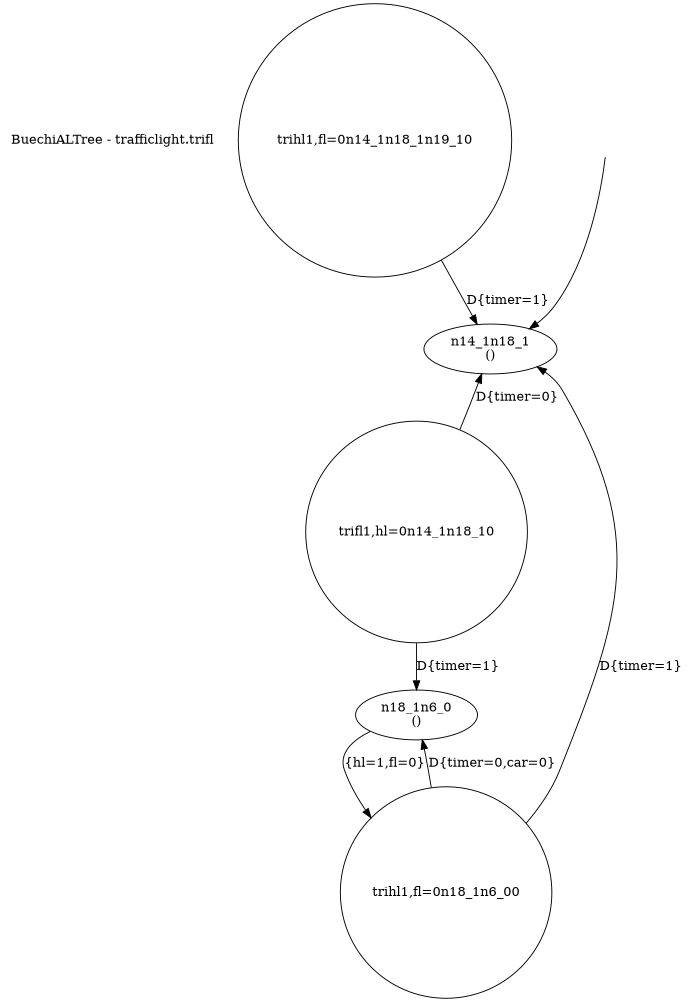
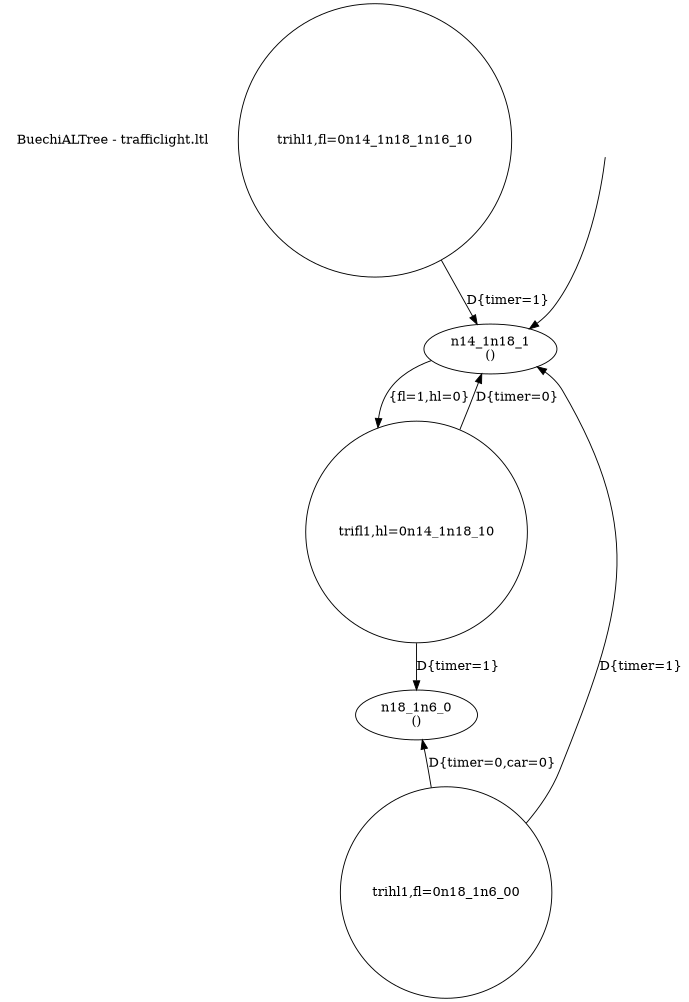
(113, 140) -> (113, 140)
(375, 140) -> (375, 140)
none -> (396, 382)
(344, 767) -> none
